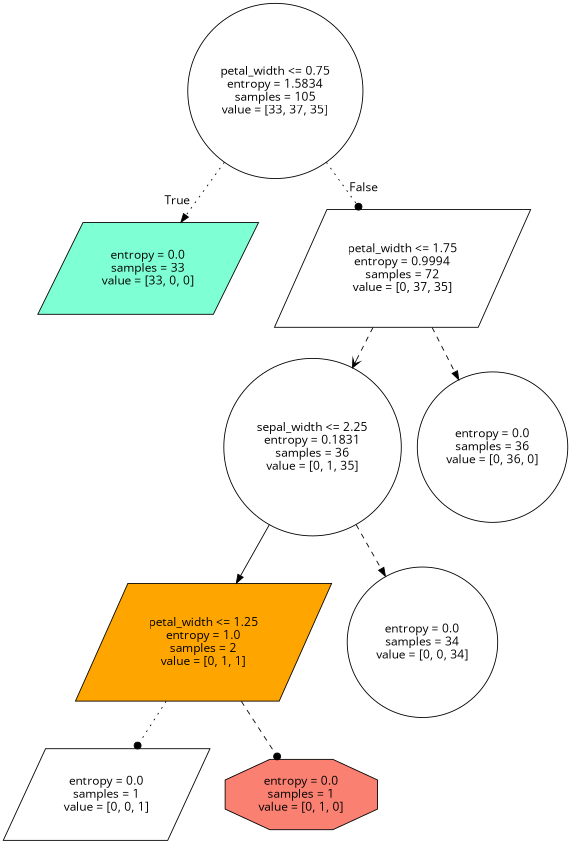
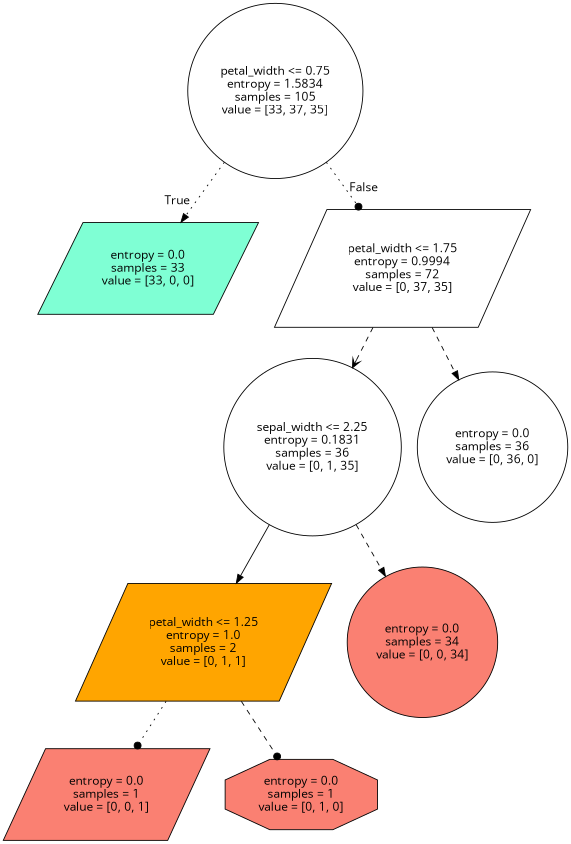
(422, 642) -> (422, 642)
(107, 795) -> (107, 795)
